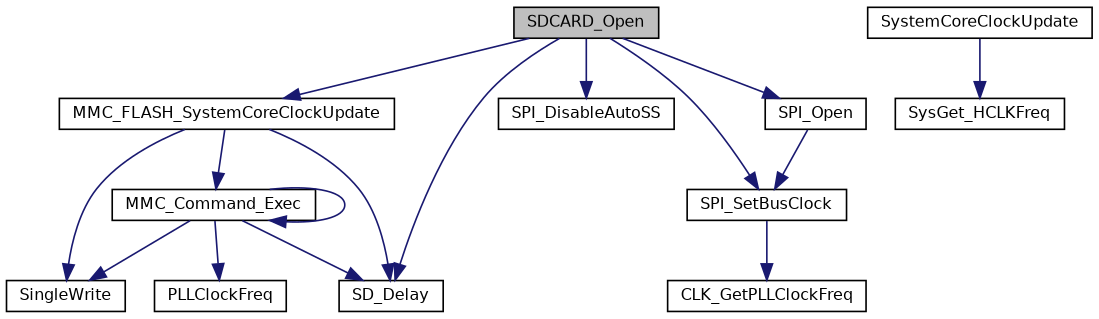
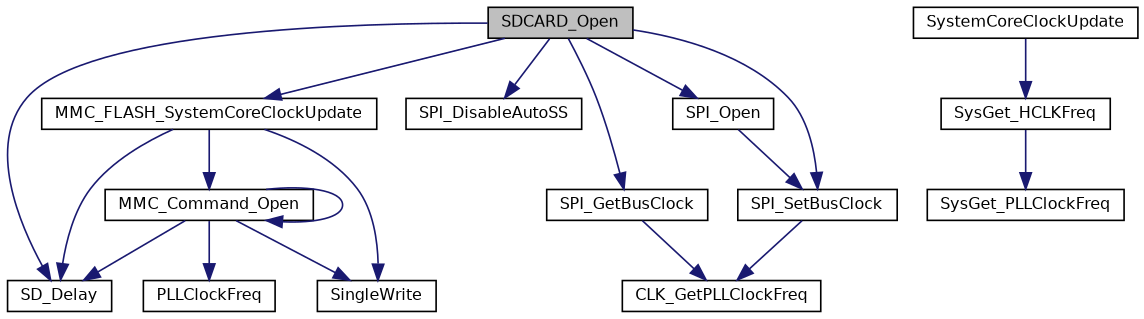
(214, 205) -> (209, 205)
none -> (627, 205)
none -> (1026, 205)
